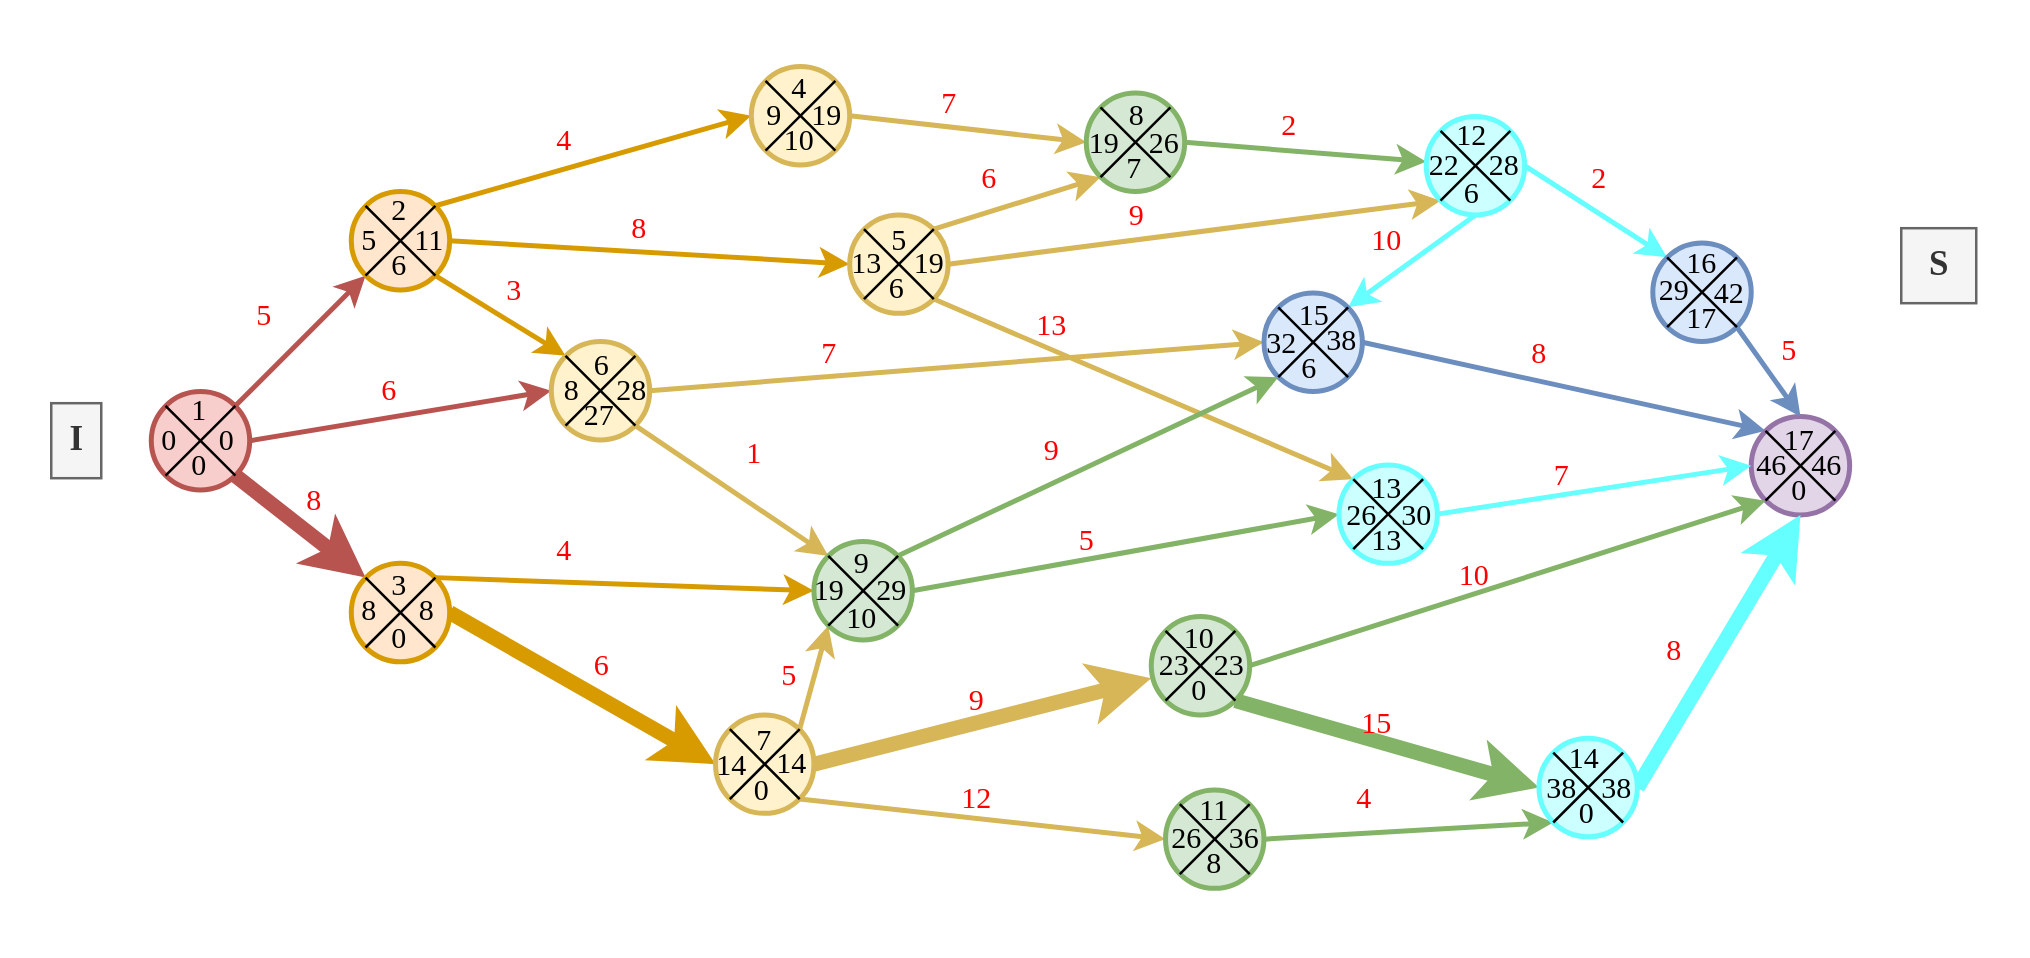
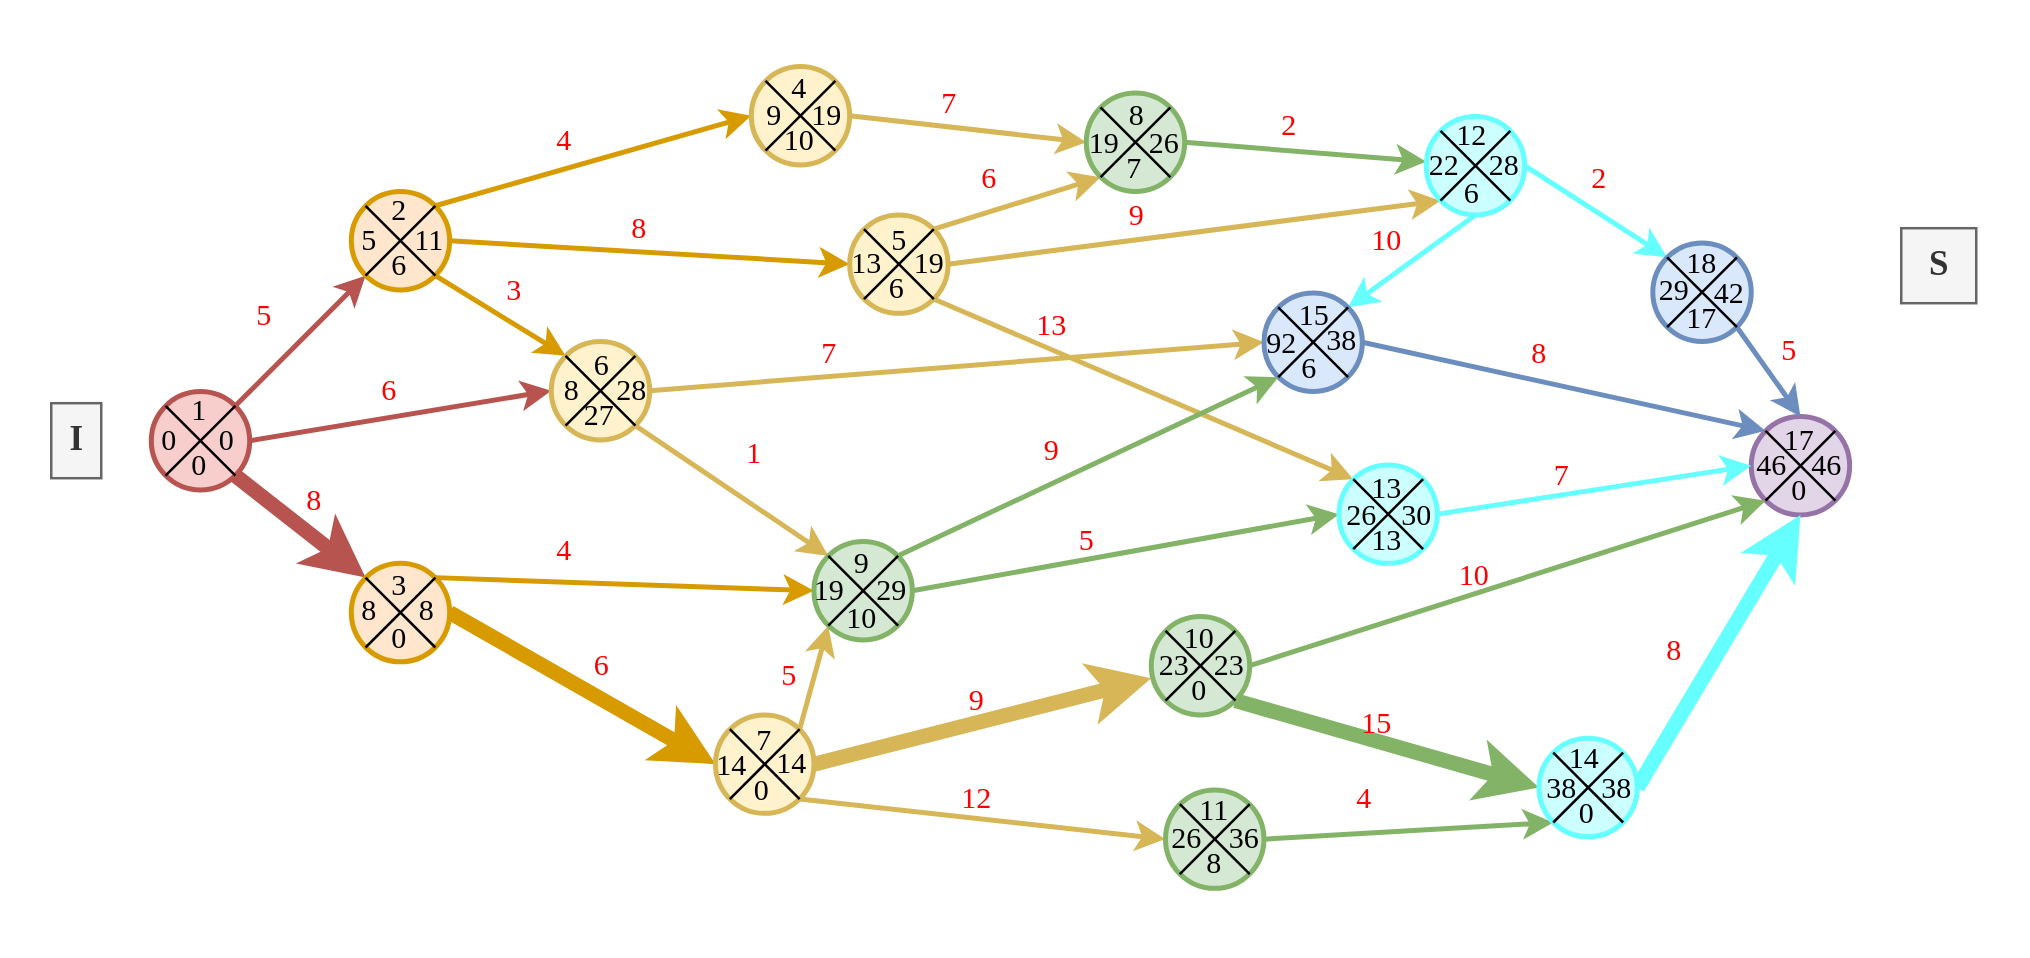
(1703, 264) -> (1703, 264)
(1283, 344) -> (1283, 344)
